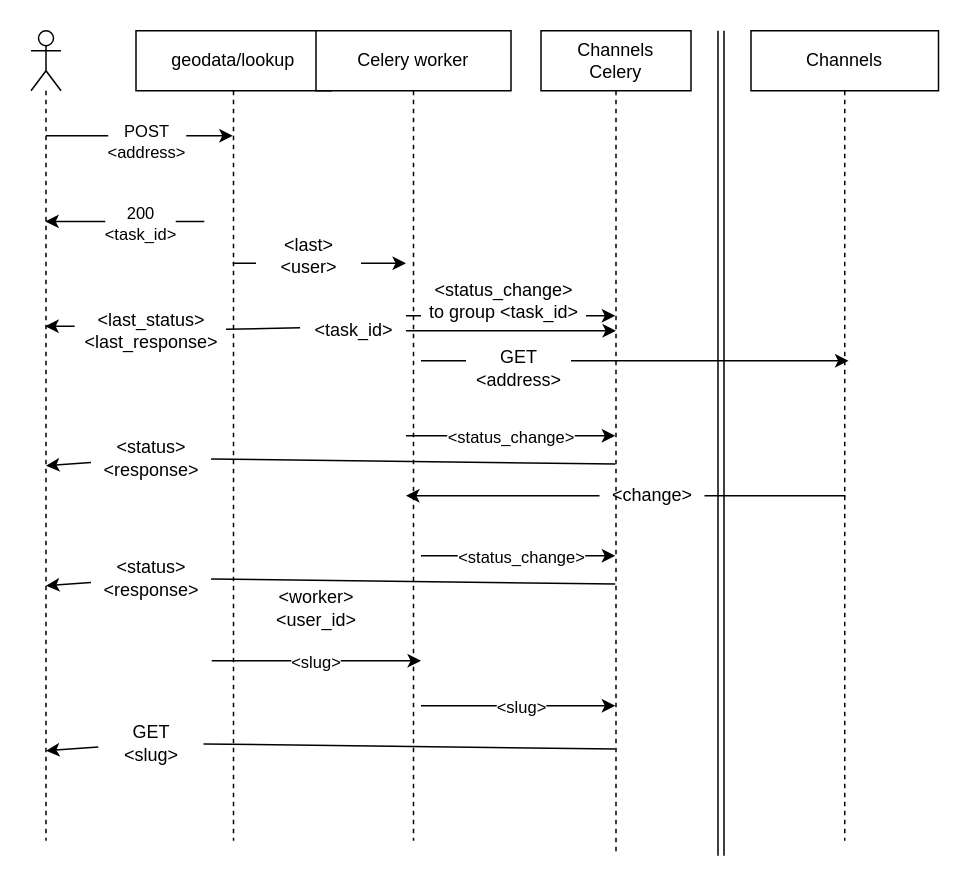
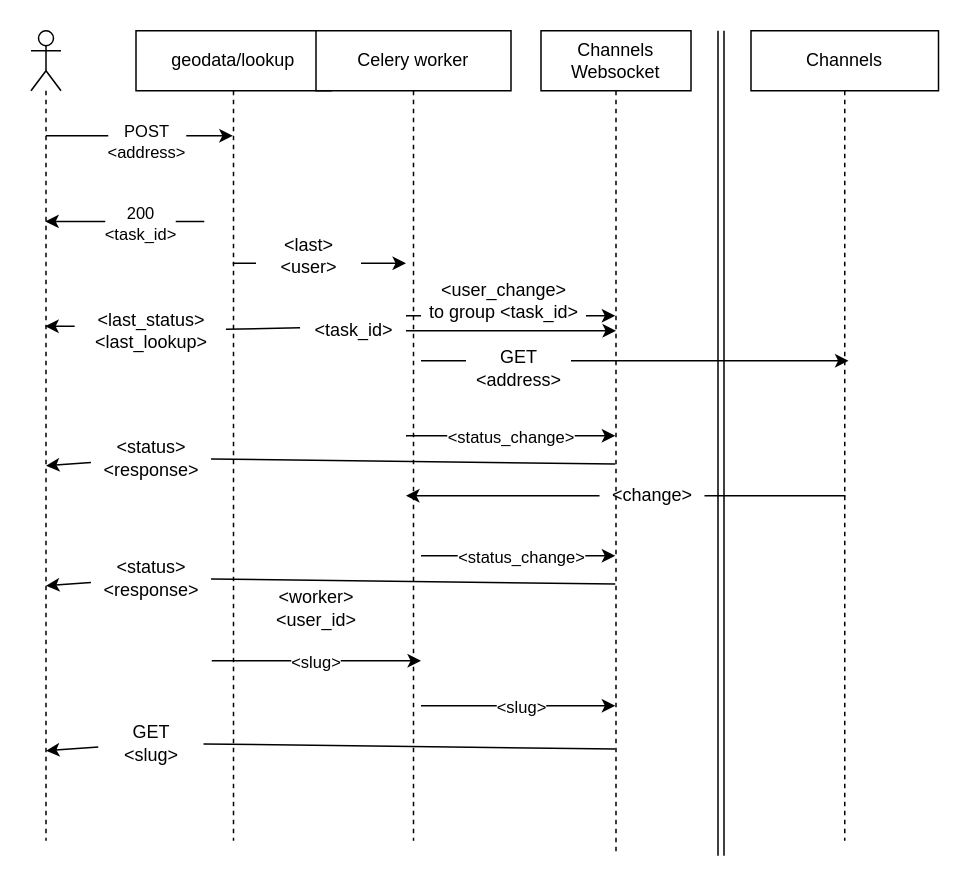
(616, 61) -> (616, 61)
(504, 301) -> (504, 301)
(152, 331) -> (152, 331)
